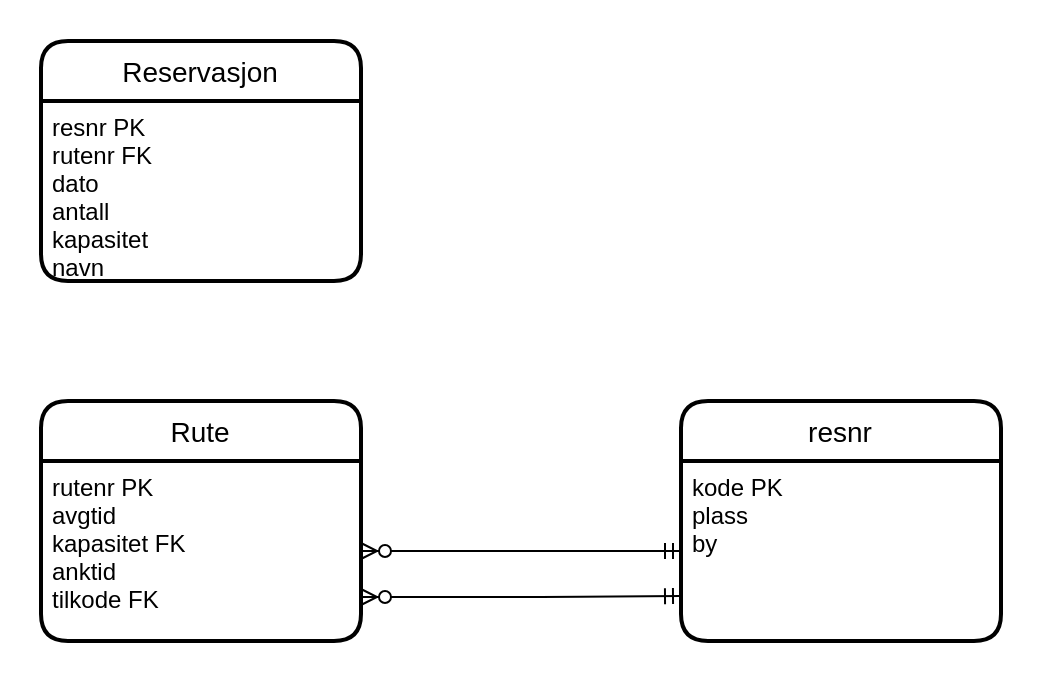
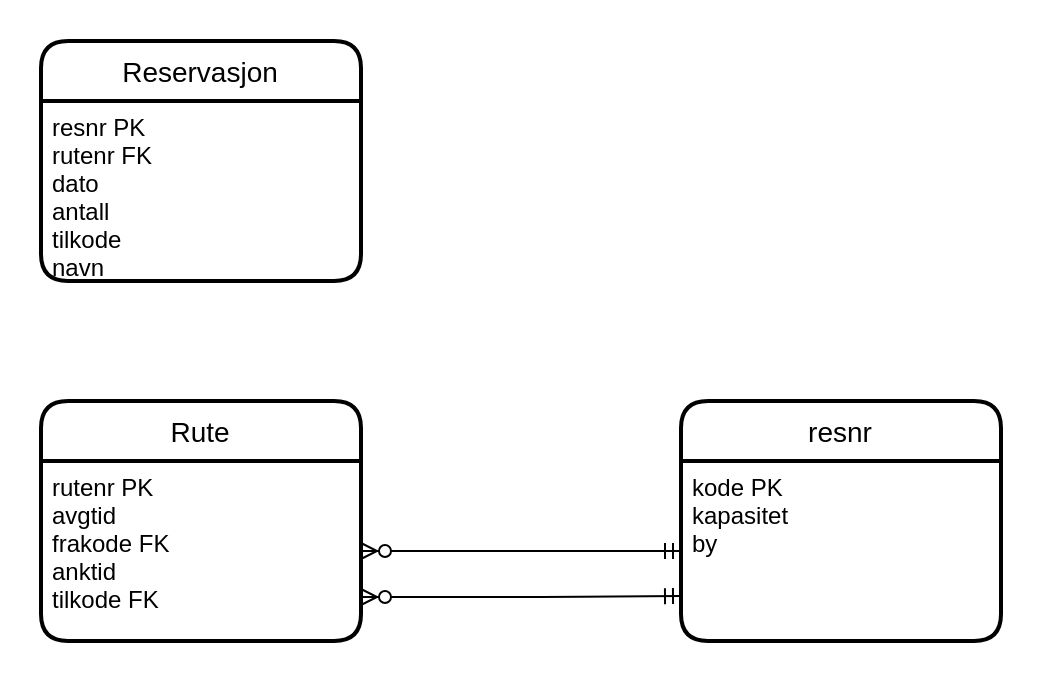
(103, 128) -> (103, 128)
(109, 488) -> (109, 488)
(736, 488) -> (736, 488)
